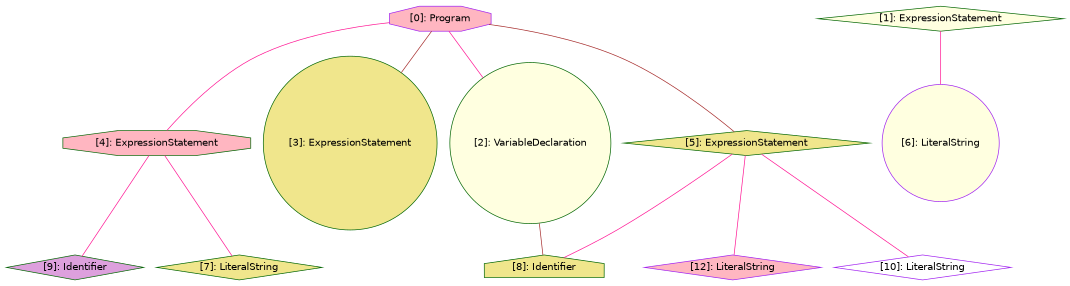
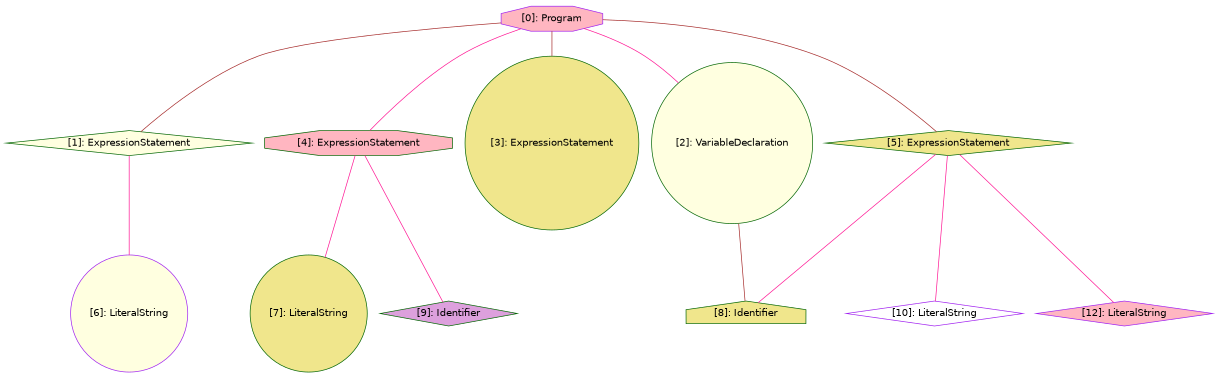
none -> (309, 44)
(239, 267) -> (309, 314)
